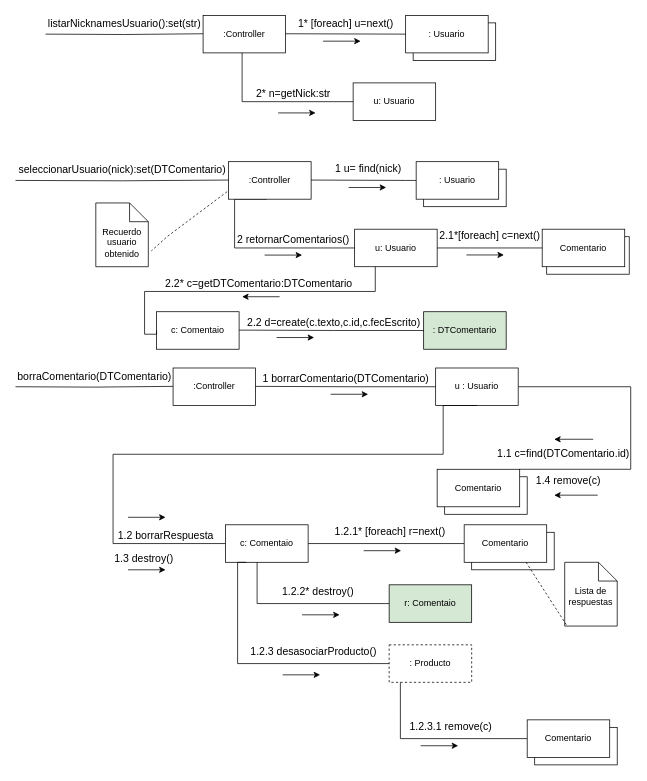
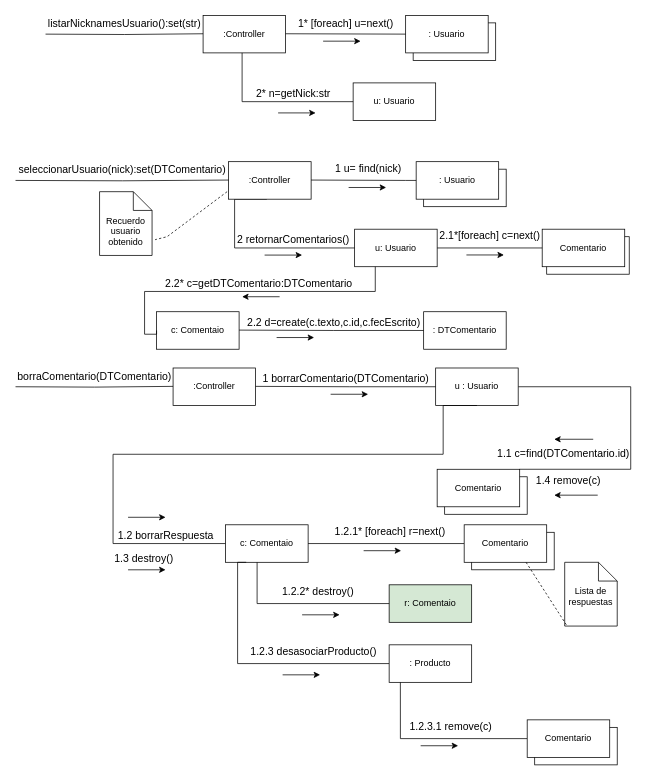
(122, 235) -> (126, 224)
(465, 330) -> (465, 330)
(430, 663) -> (430, 663)
